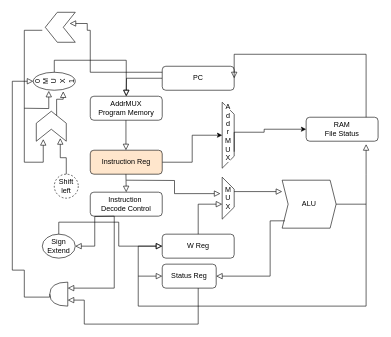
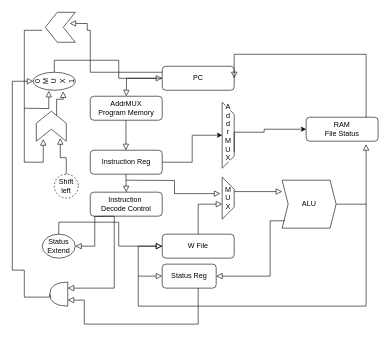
(126, 62) -> (119, 70)
(126, 162) -> (126, 162)
(59, 246) -> (59, 246)
(198, 246) -> (198, 246)
